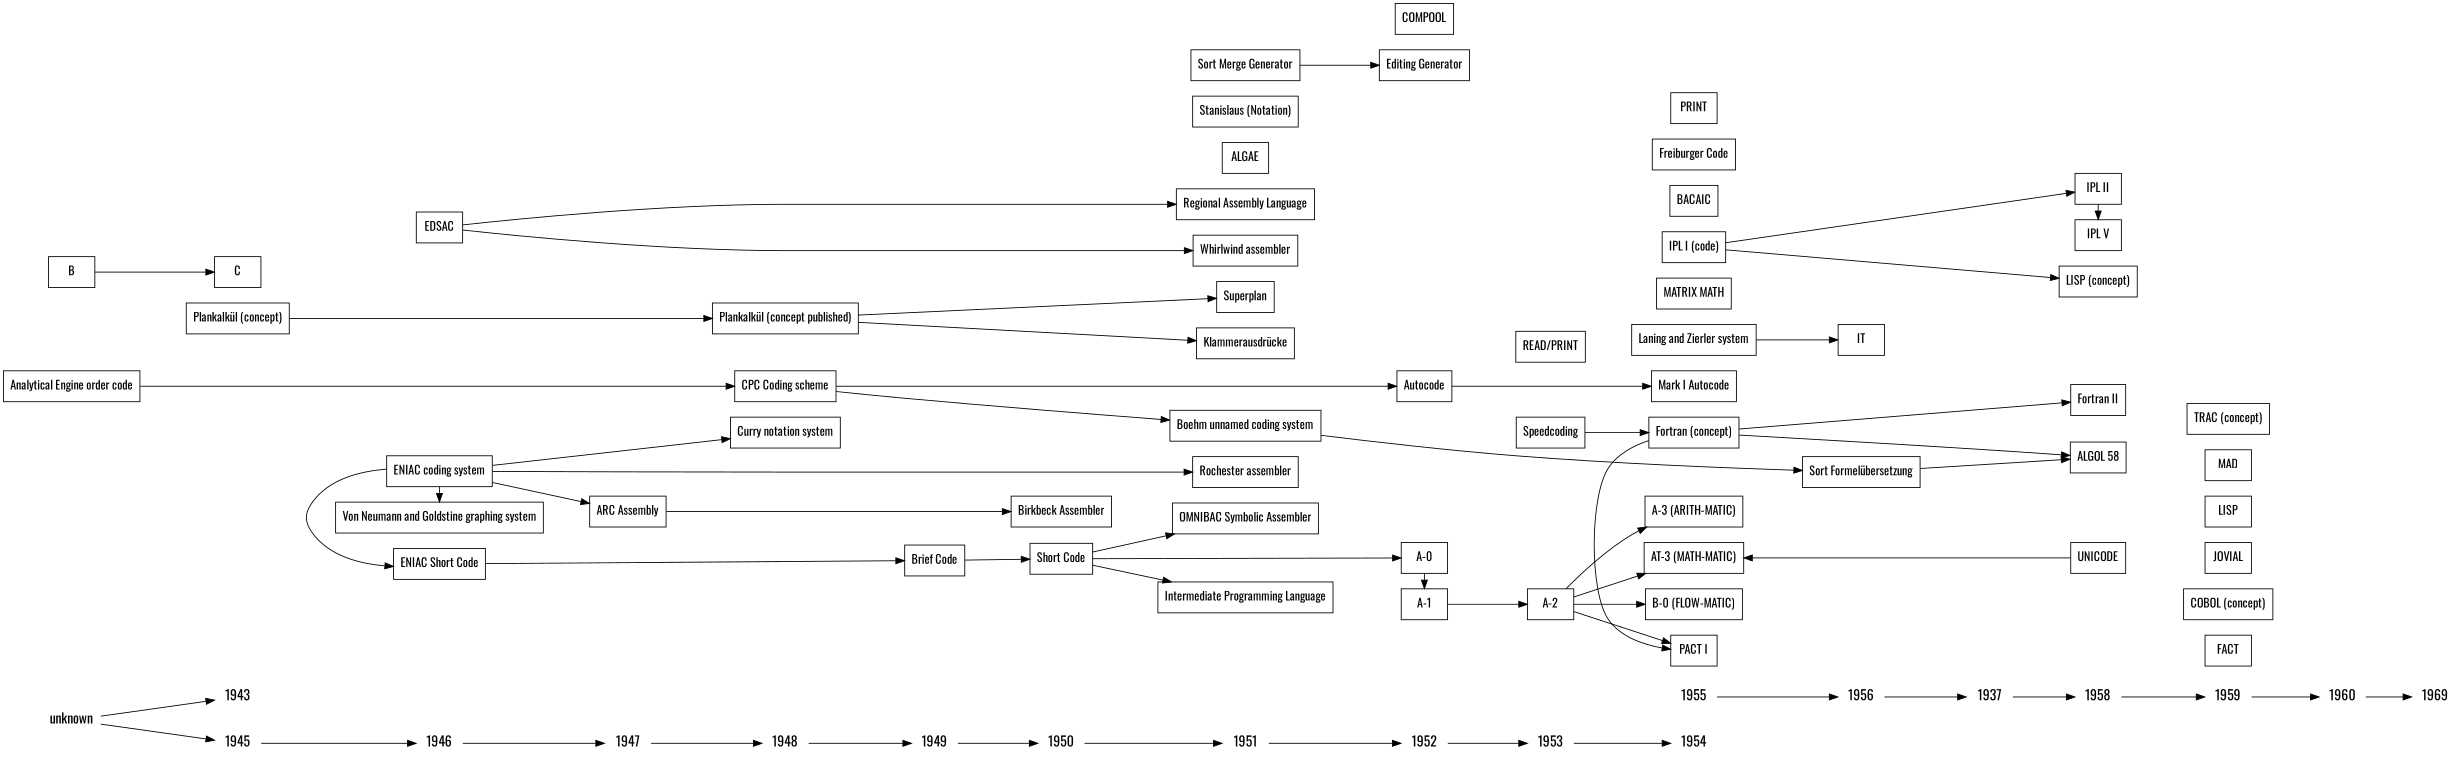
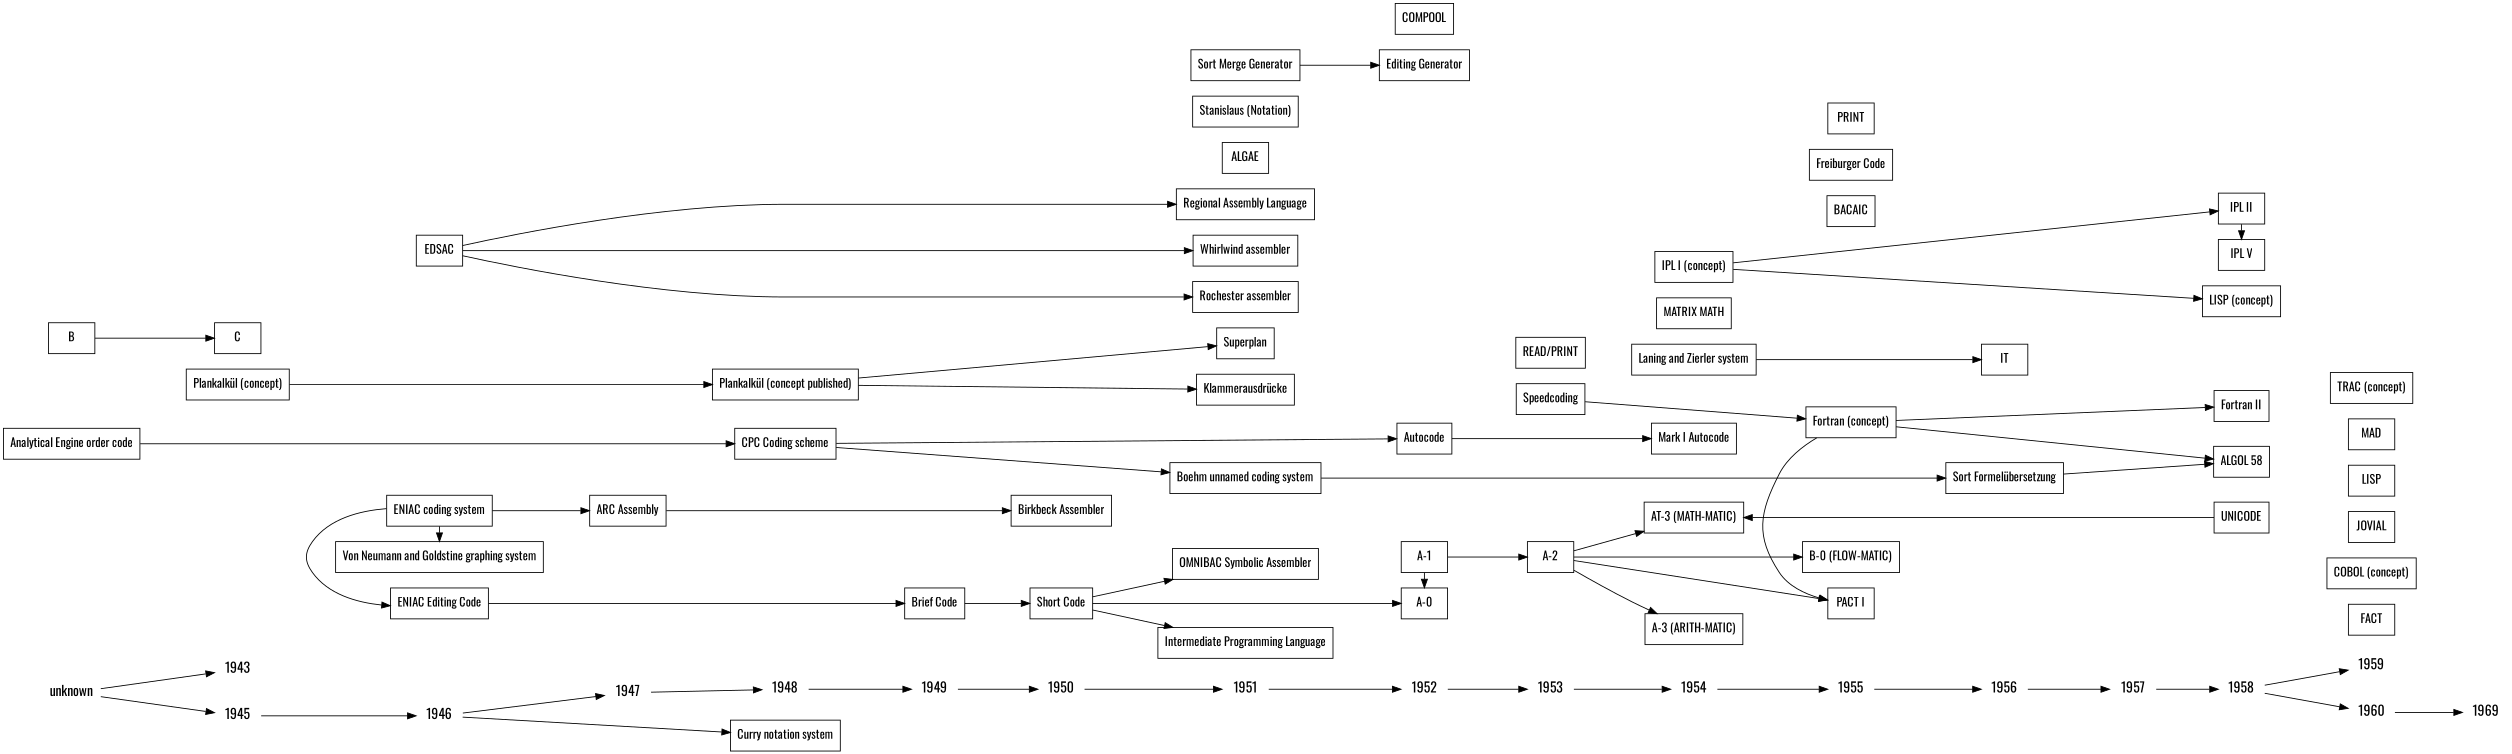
(1694, 247) -> (1694, 267)
(607, 453) -> (592, 725)
(838, 472) -> (822, 297)
(439, 564) -> (439, 603)
(1424, 577) -> (1424, 576)
none -> (1768, 689)
(1990, 697) -> (2133, 689)
(2281, 697) -> (2302, 700)
